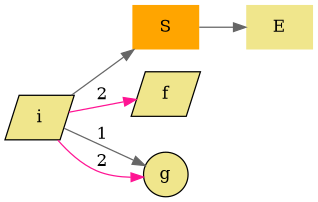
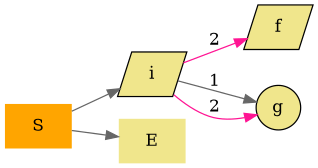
(98, 76) -> (90, 103)
